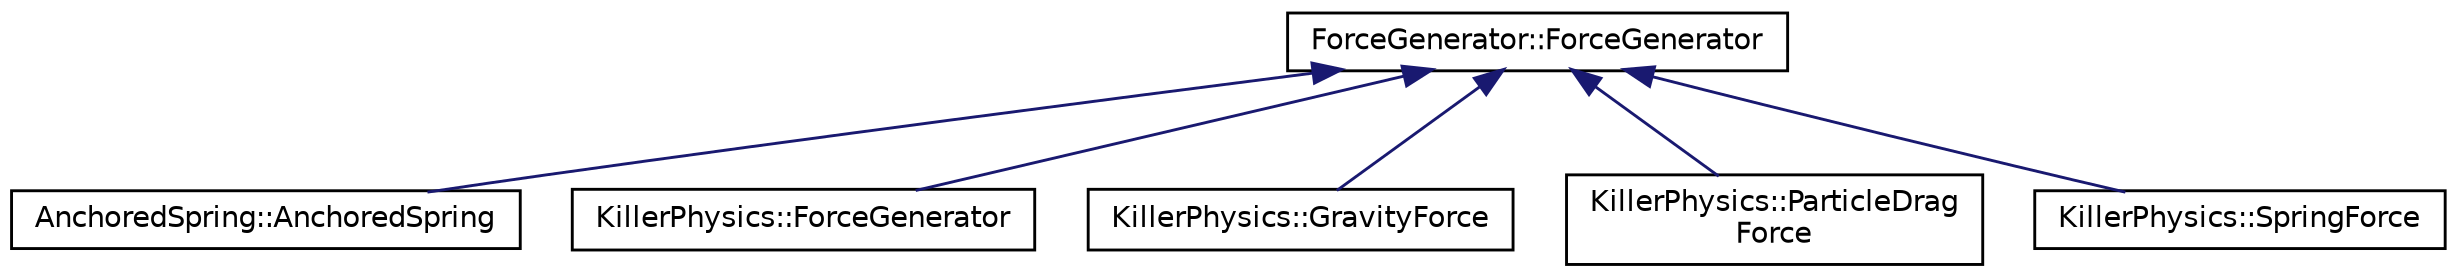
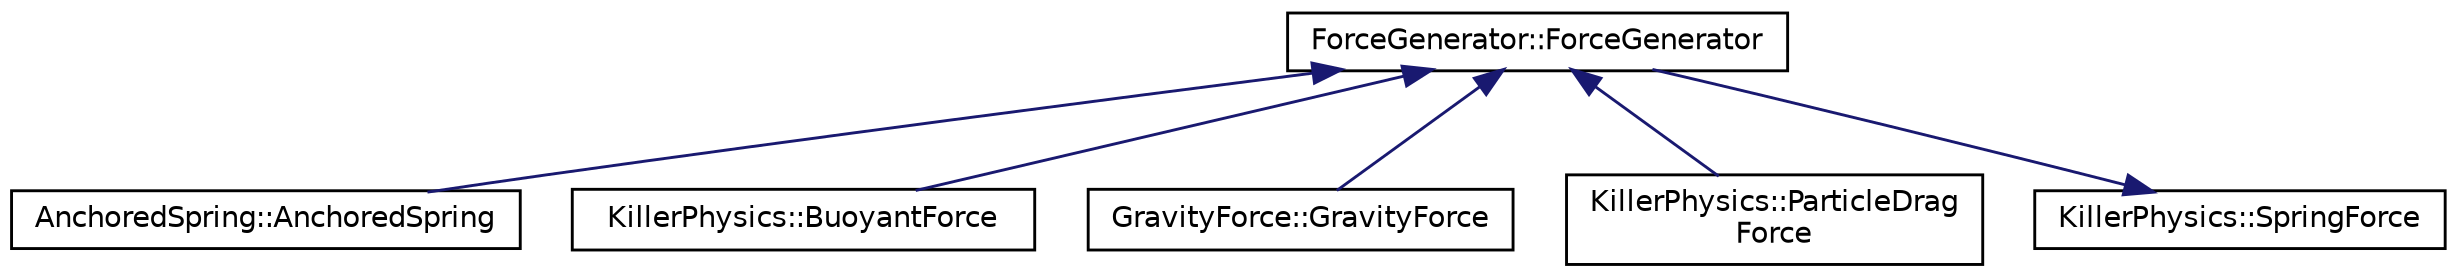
(1889, 135) -> (1889, 126)
(803, 220) -> (803, 220)
(1301, 220) -> (1301, 220)
